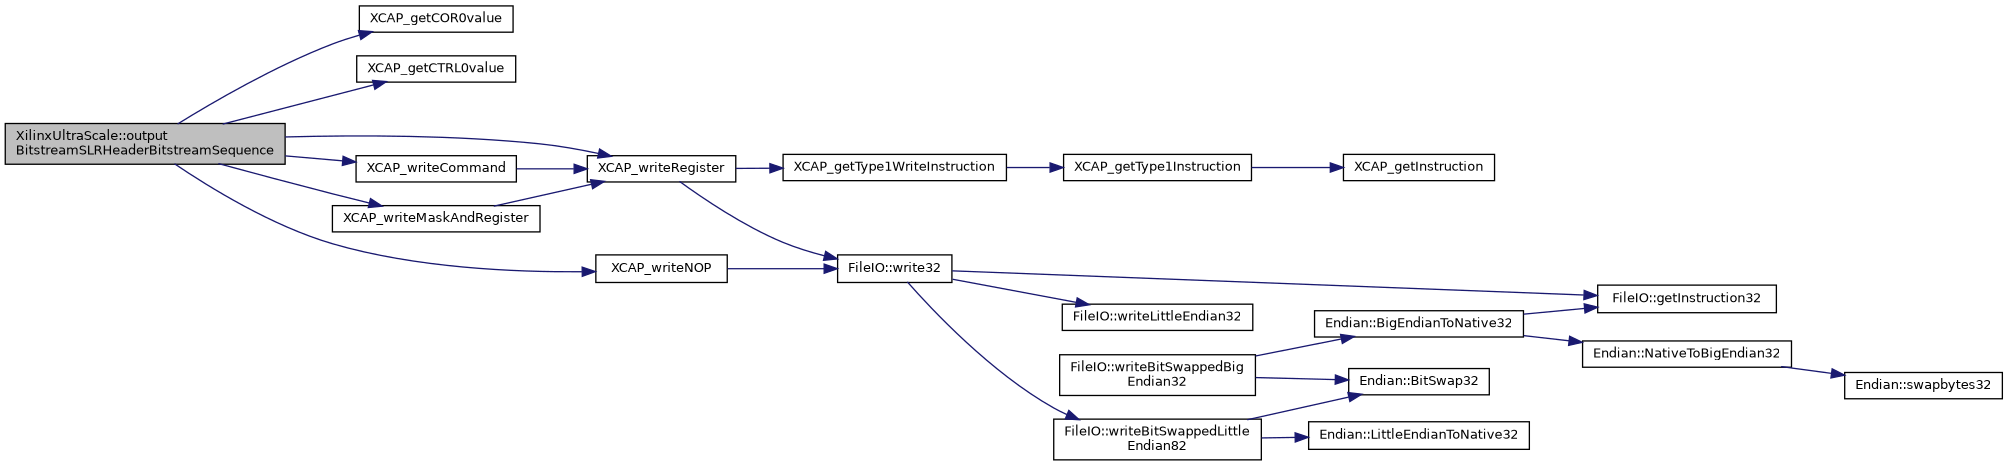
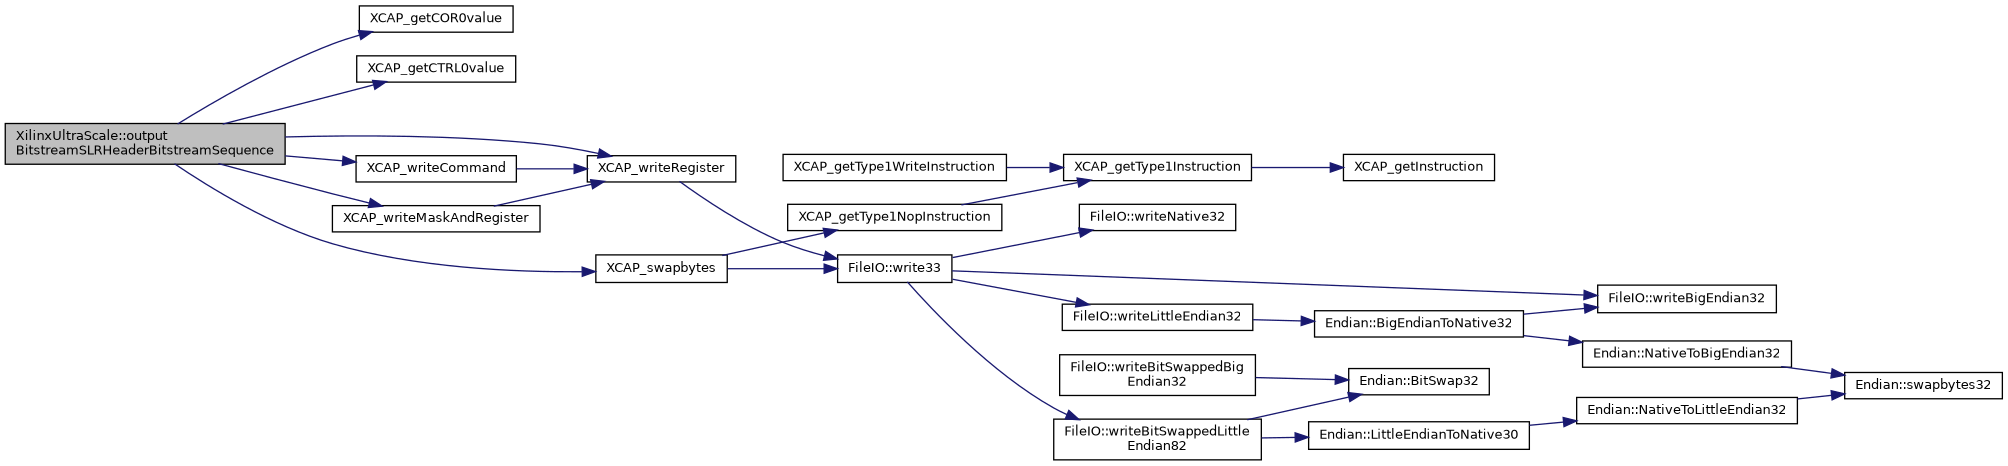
(753, 168) -> none
none -> (895, 217)
none -> (1158, 217)
(662, 269) -> (662, 269)
(895, 269) -> (895, 269)
(1687, 299) -> (1687, 299)
(1298, 347) -> (1277, 320)
none -> (1687, 411)
(1419, 436) -> (1419, 436)
